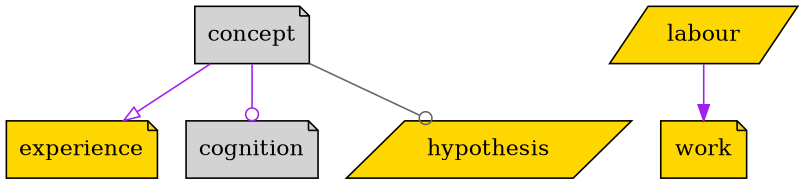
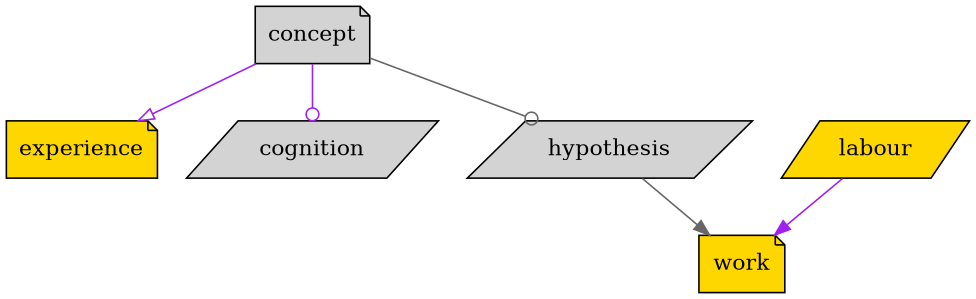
(252, 149) -> (312, 149)
(489, 149) -> (610, 149)
none -> (670, 202)
